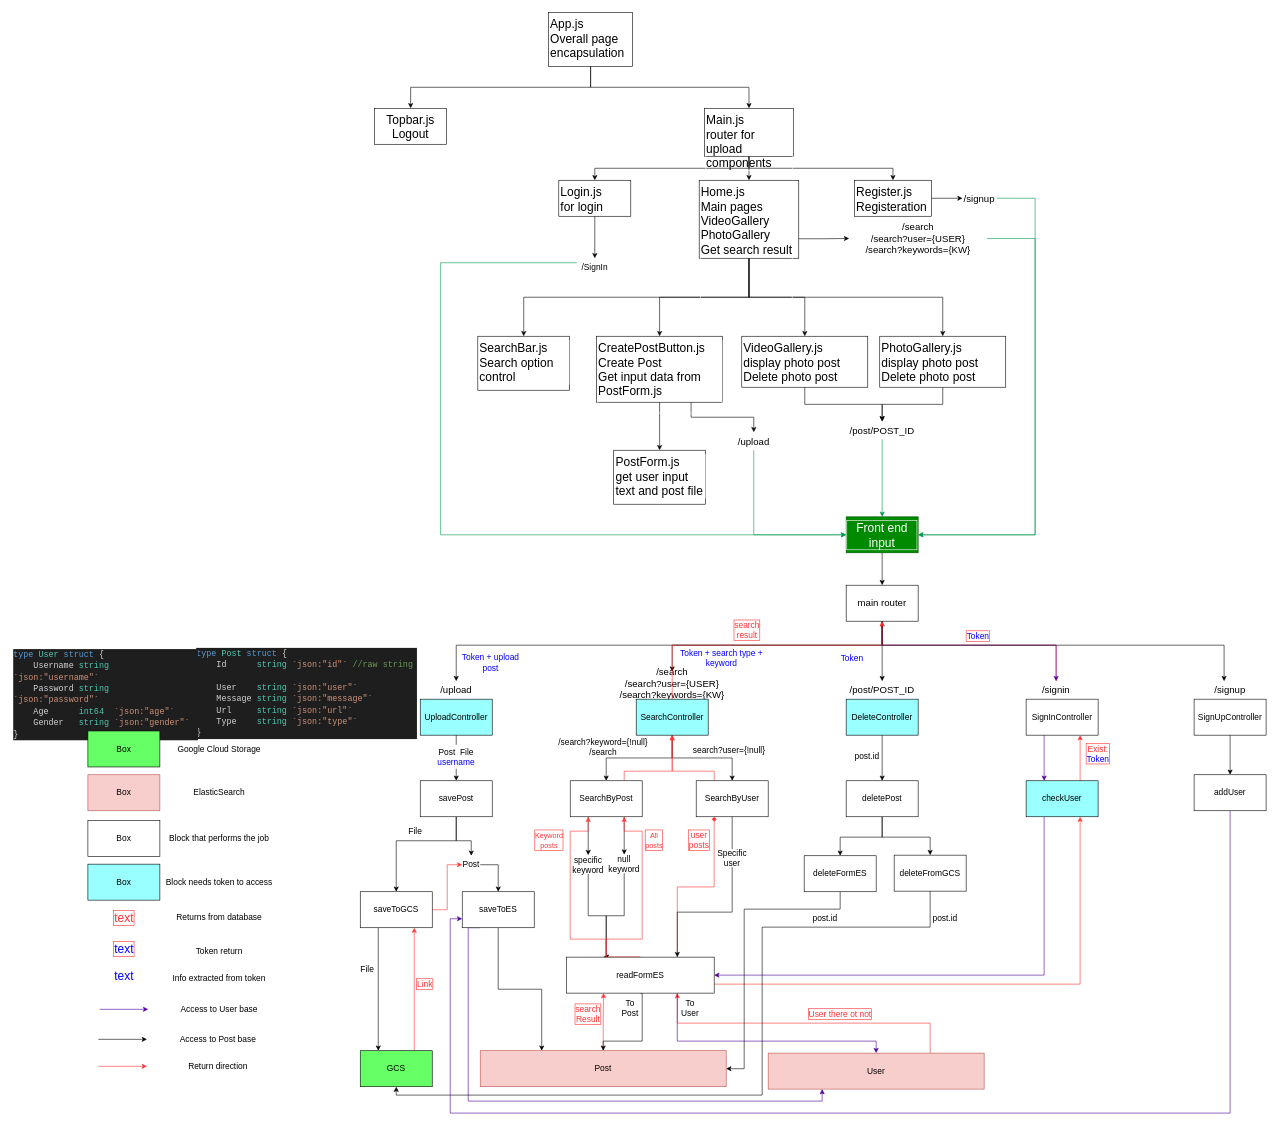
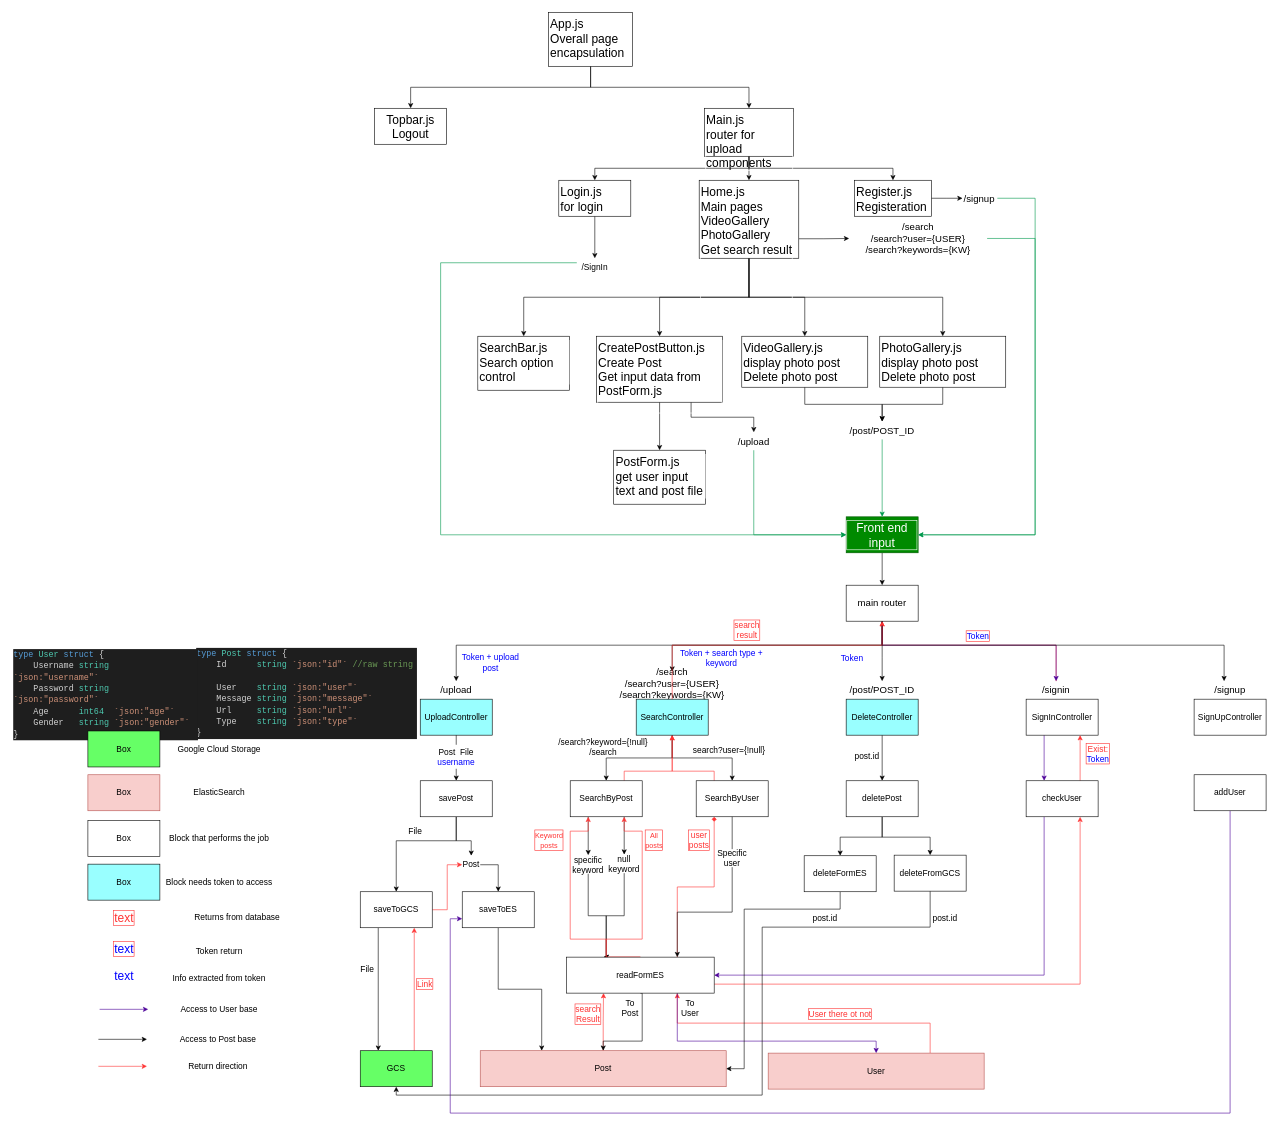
(1230, 769) -> none
(1062, 799) -> (1062, 799)
(219, 918) -> (237, 918)
(468, 1100) -> none
